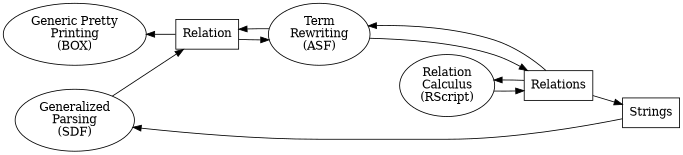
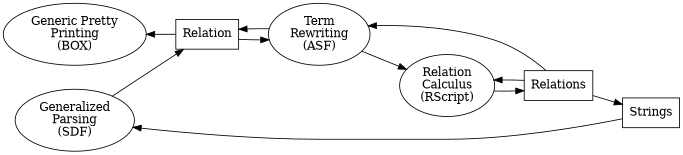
(447, 44) -> (380, 59)
